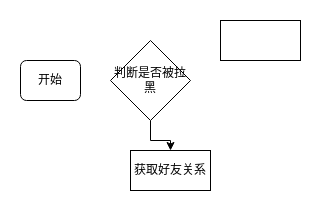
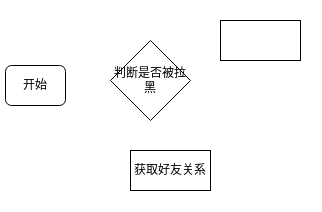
(51, 81) -> (36, 86)
(152, 141) -> none
